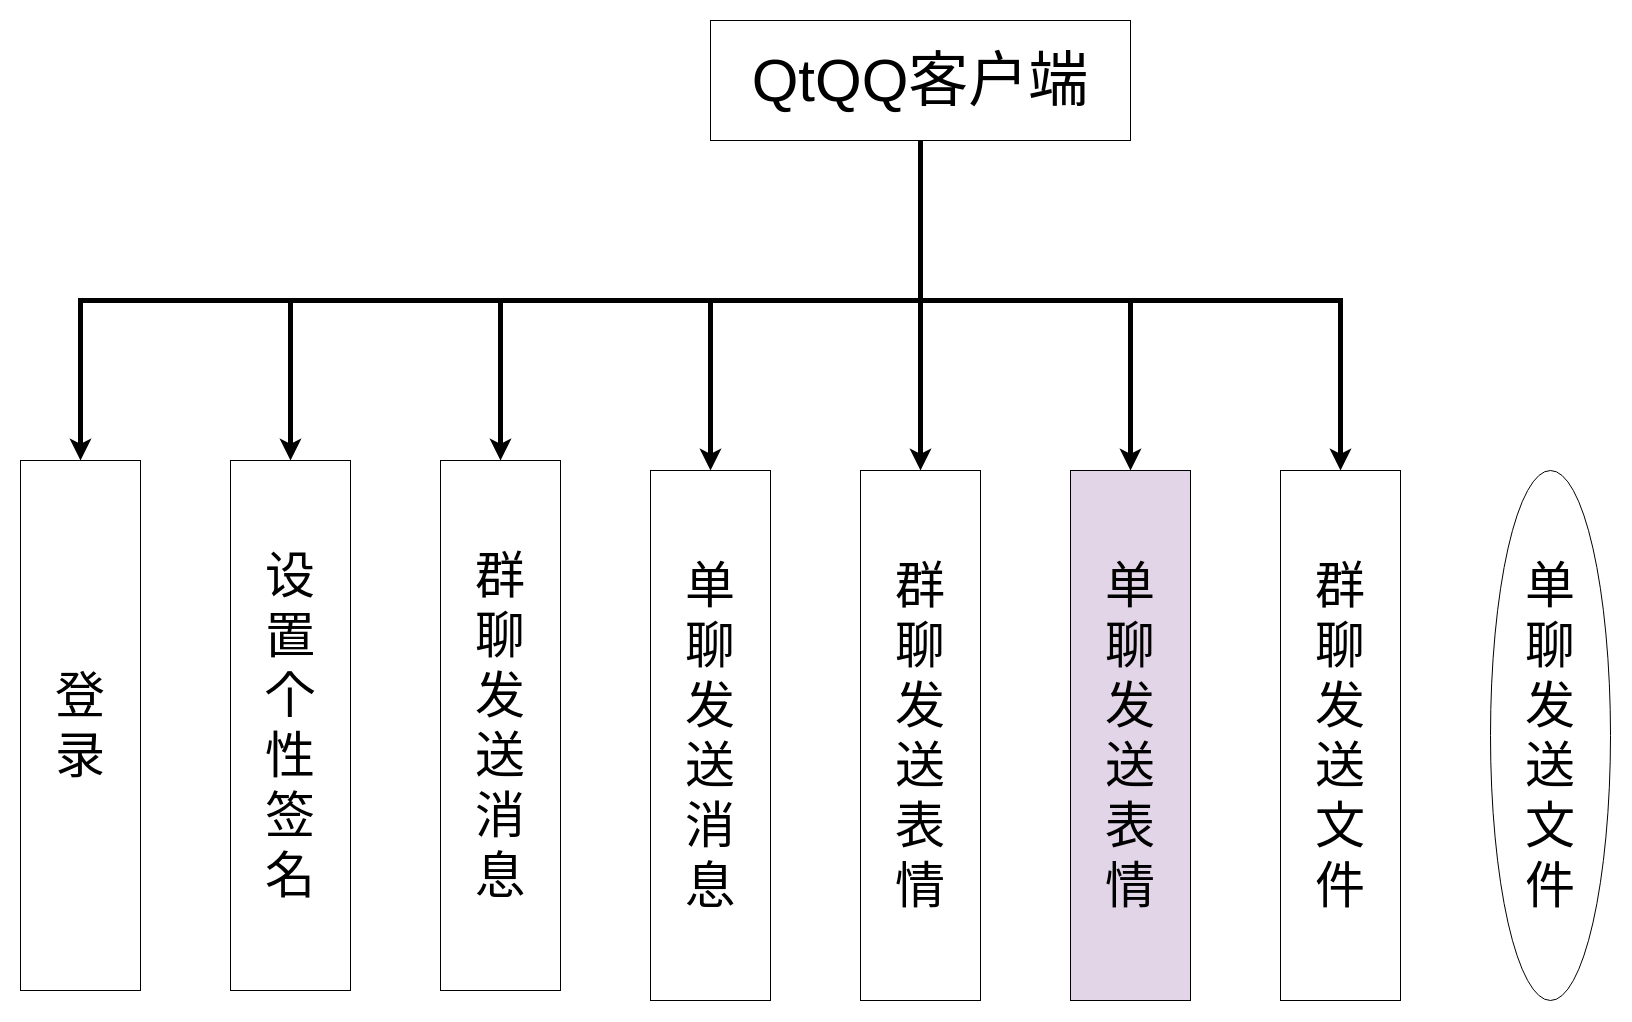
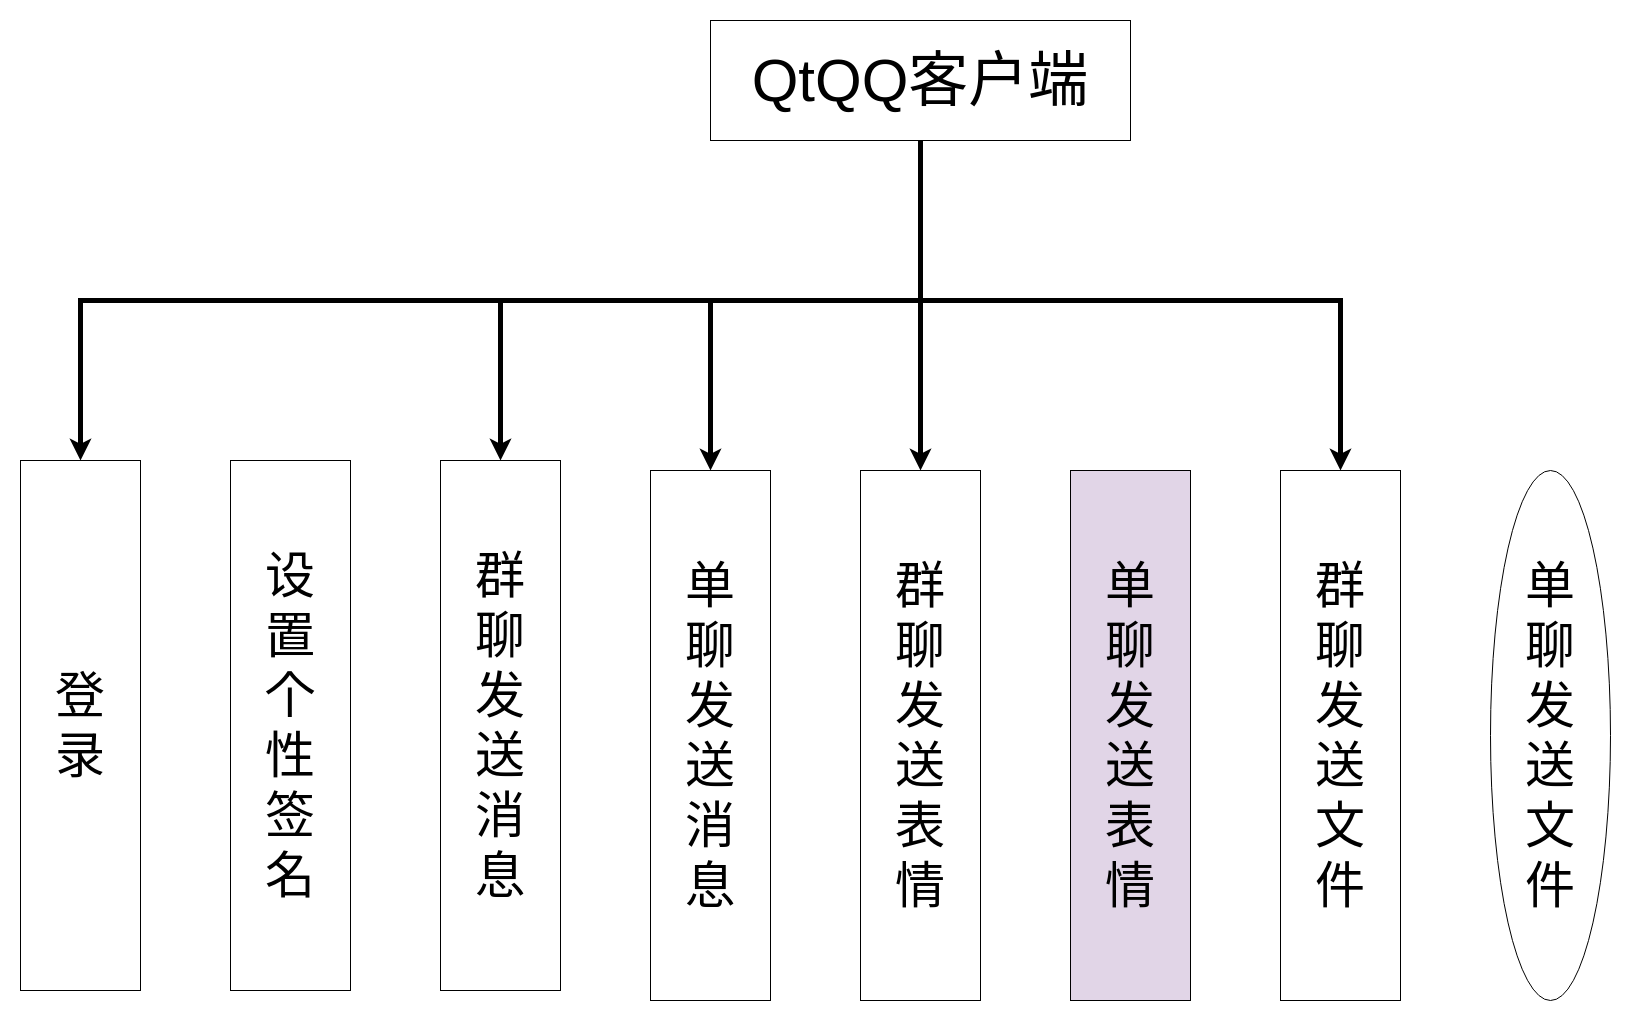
(291, 374) -> none
(1131, 379) -> none
